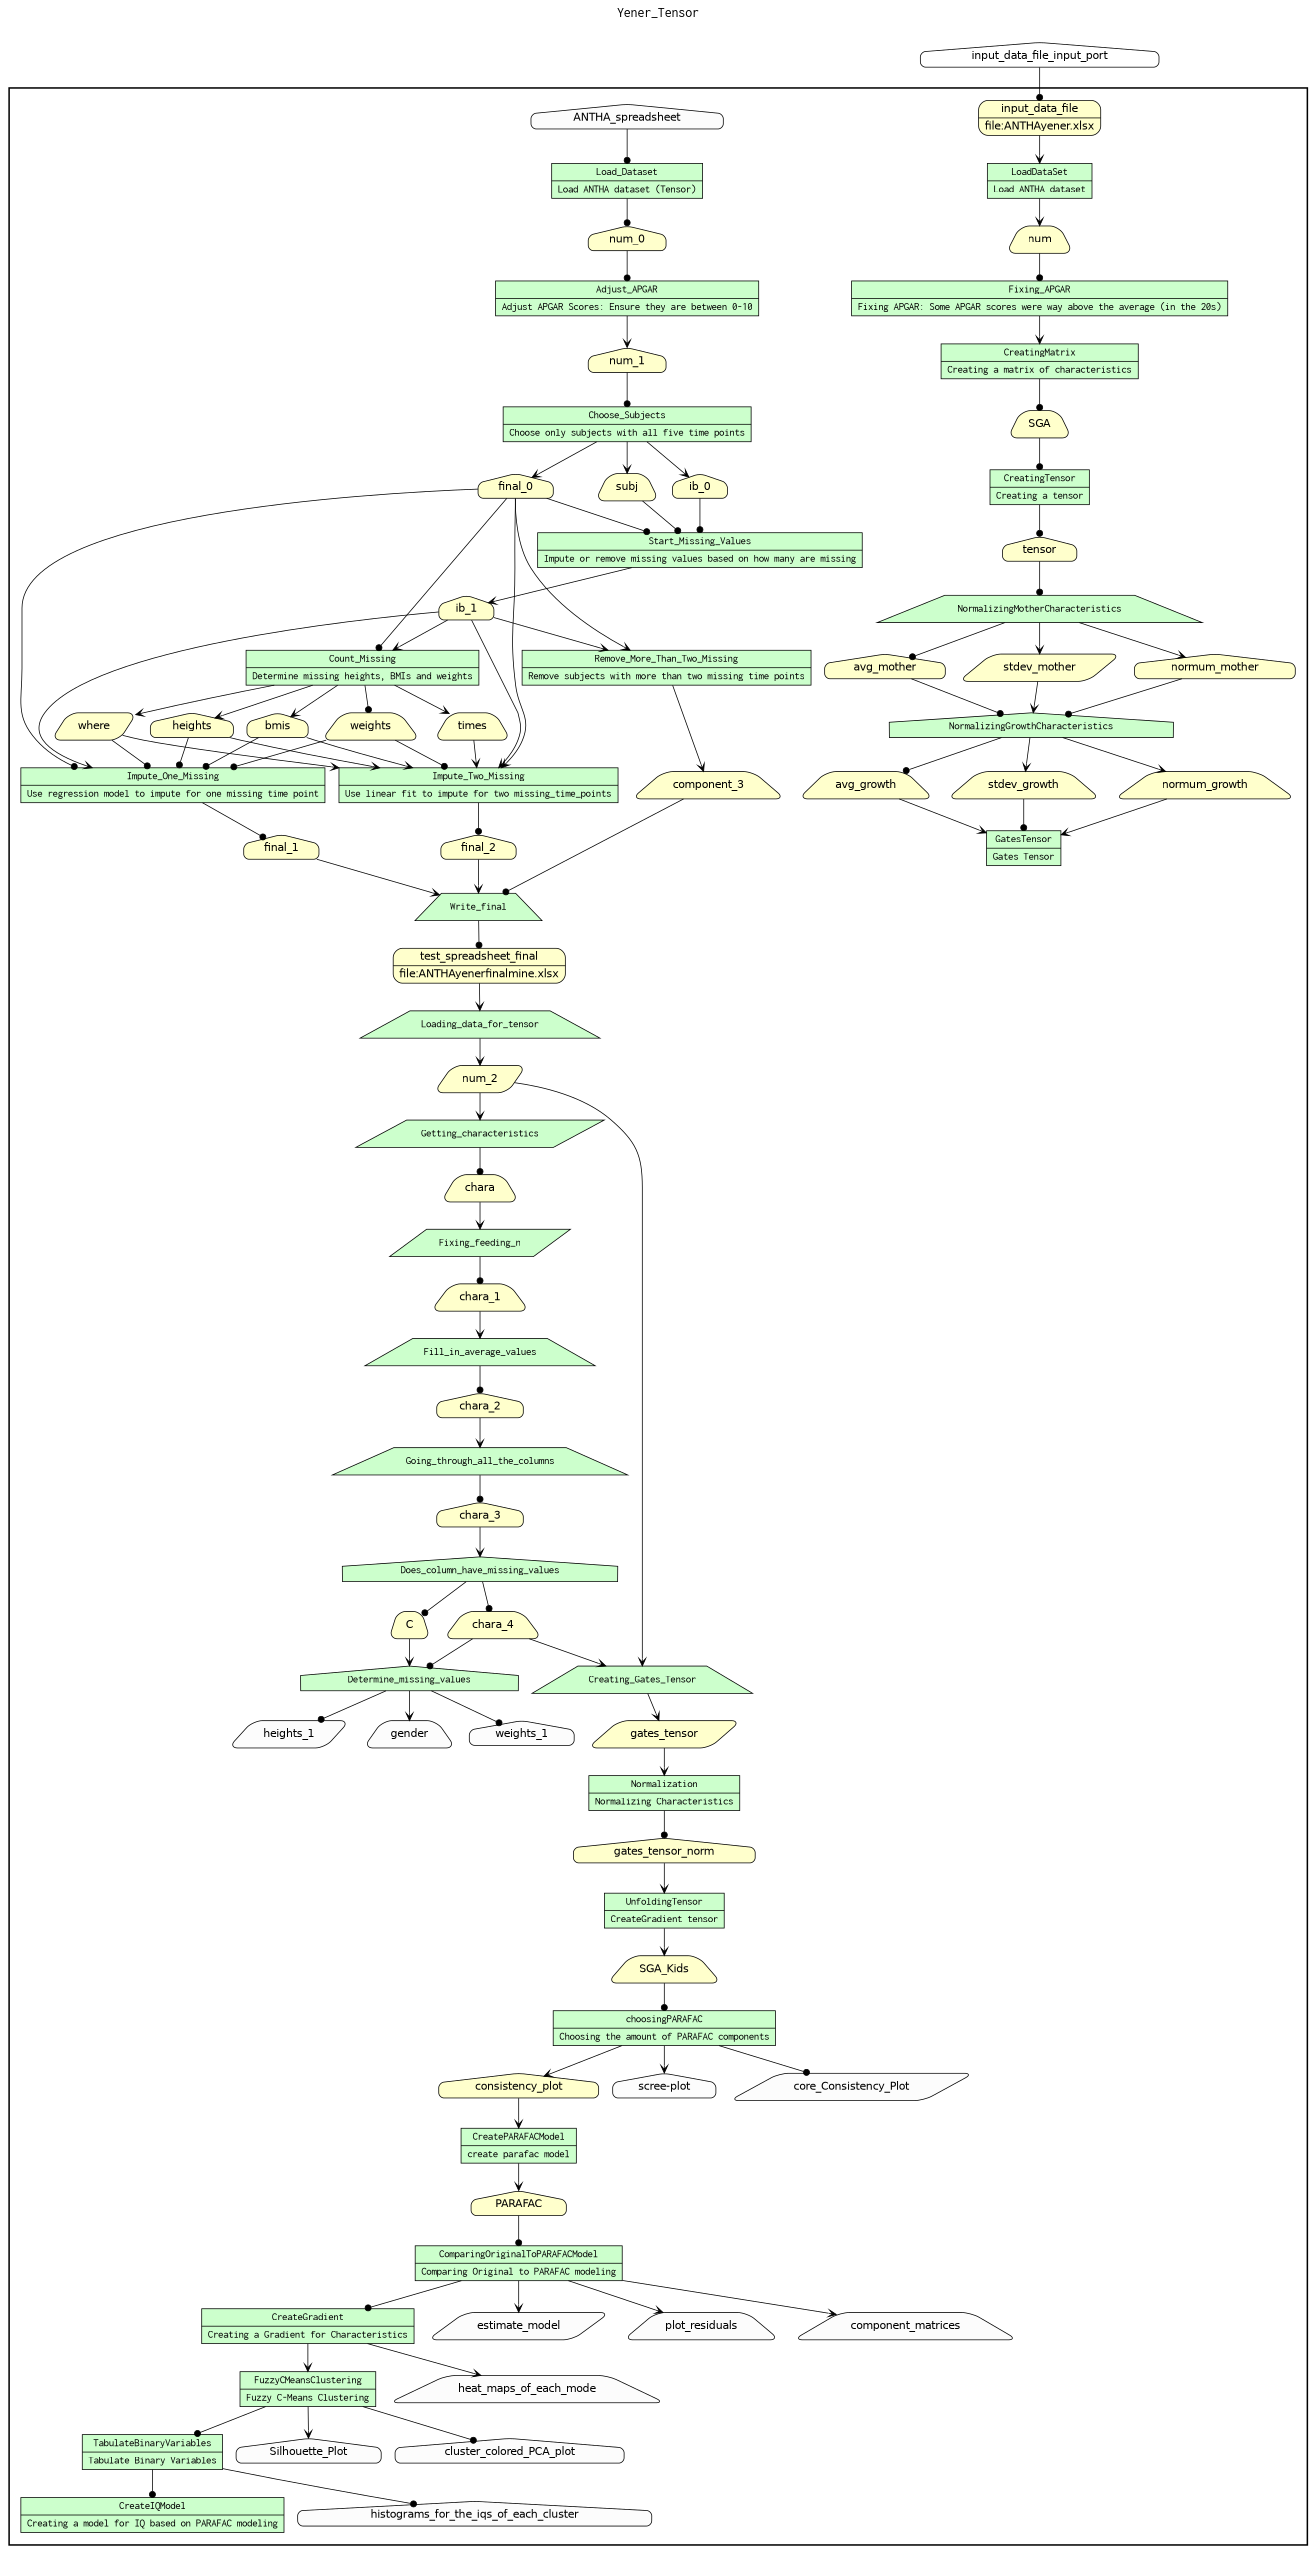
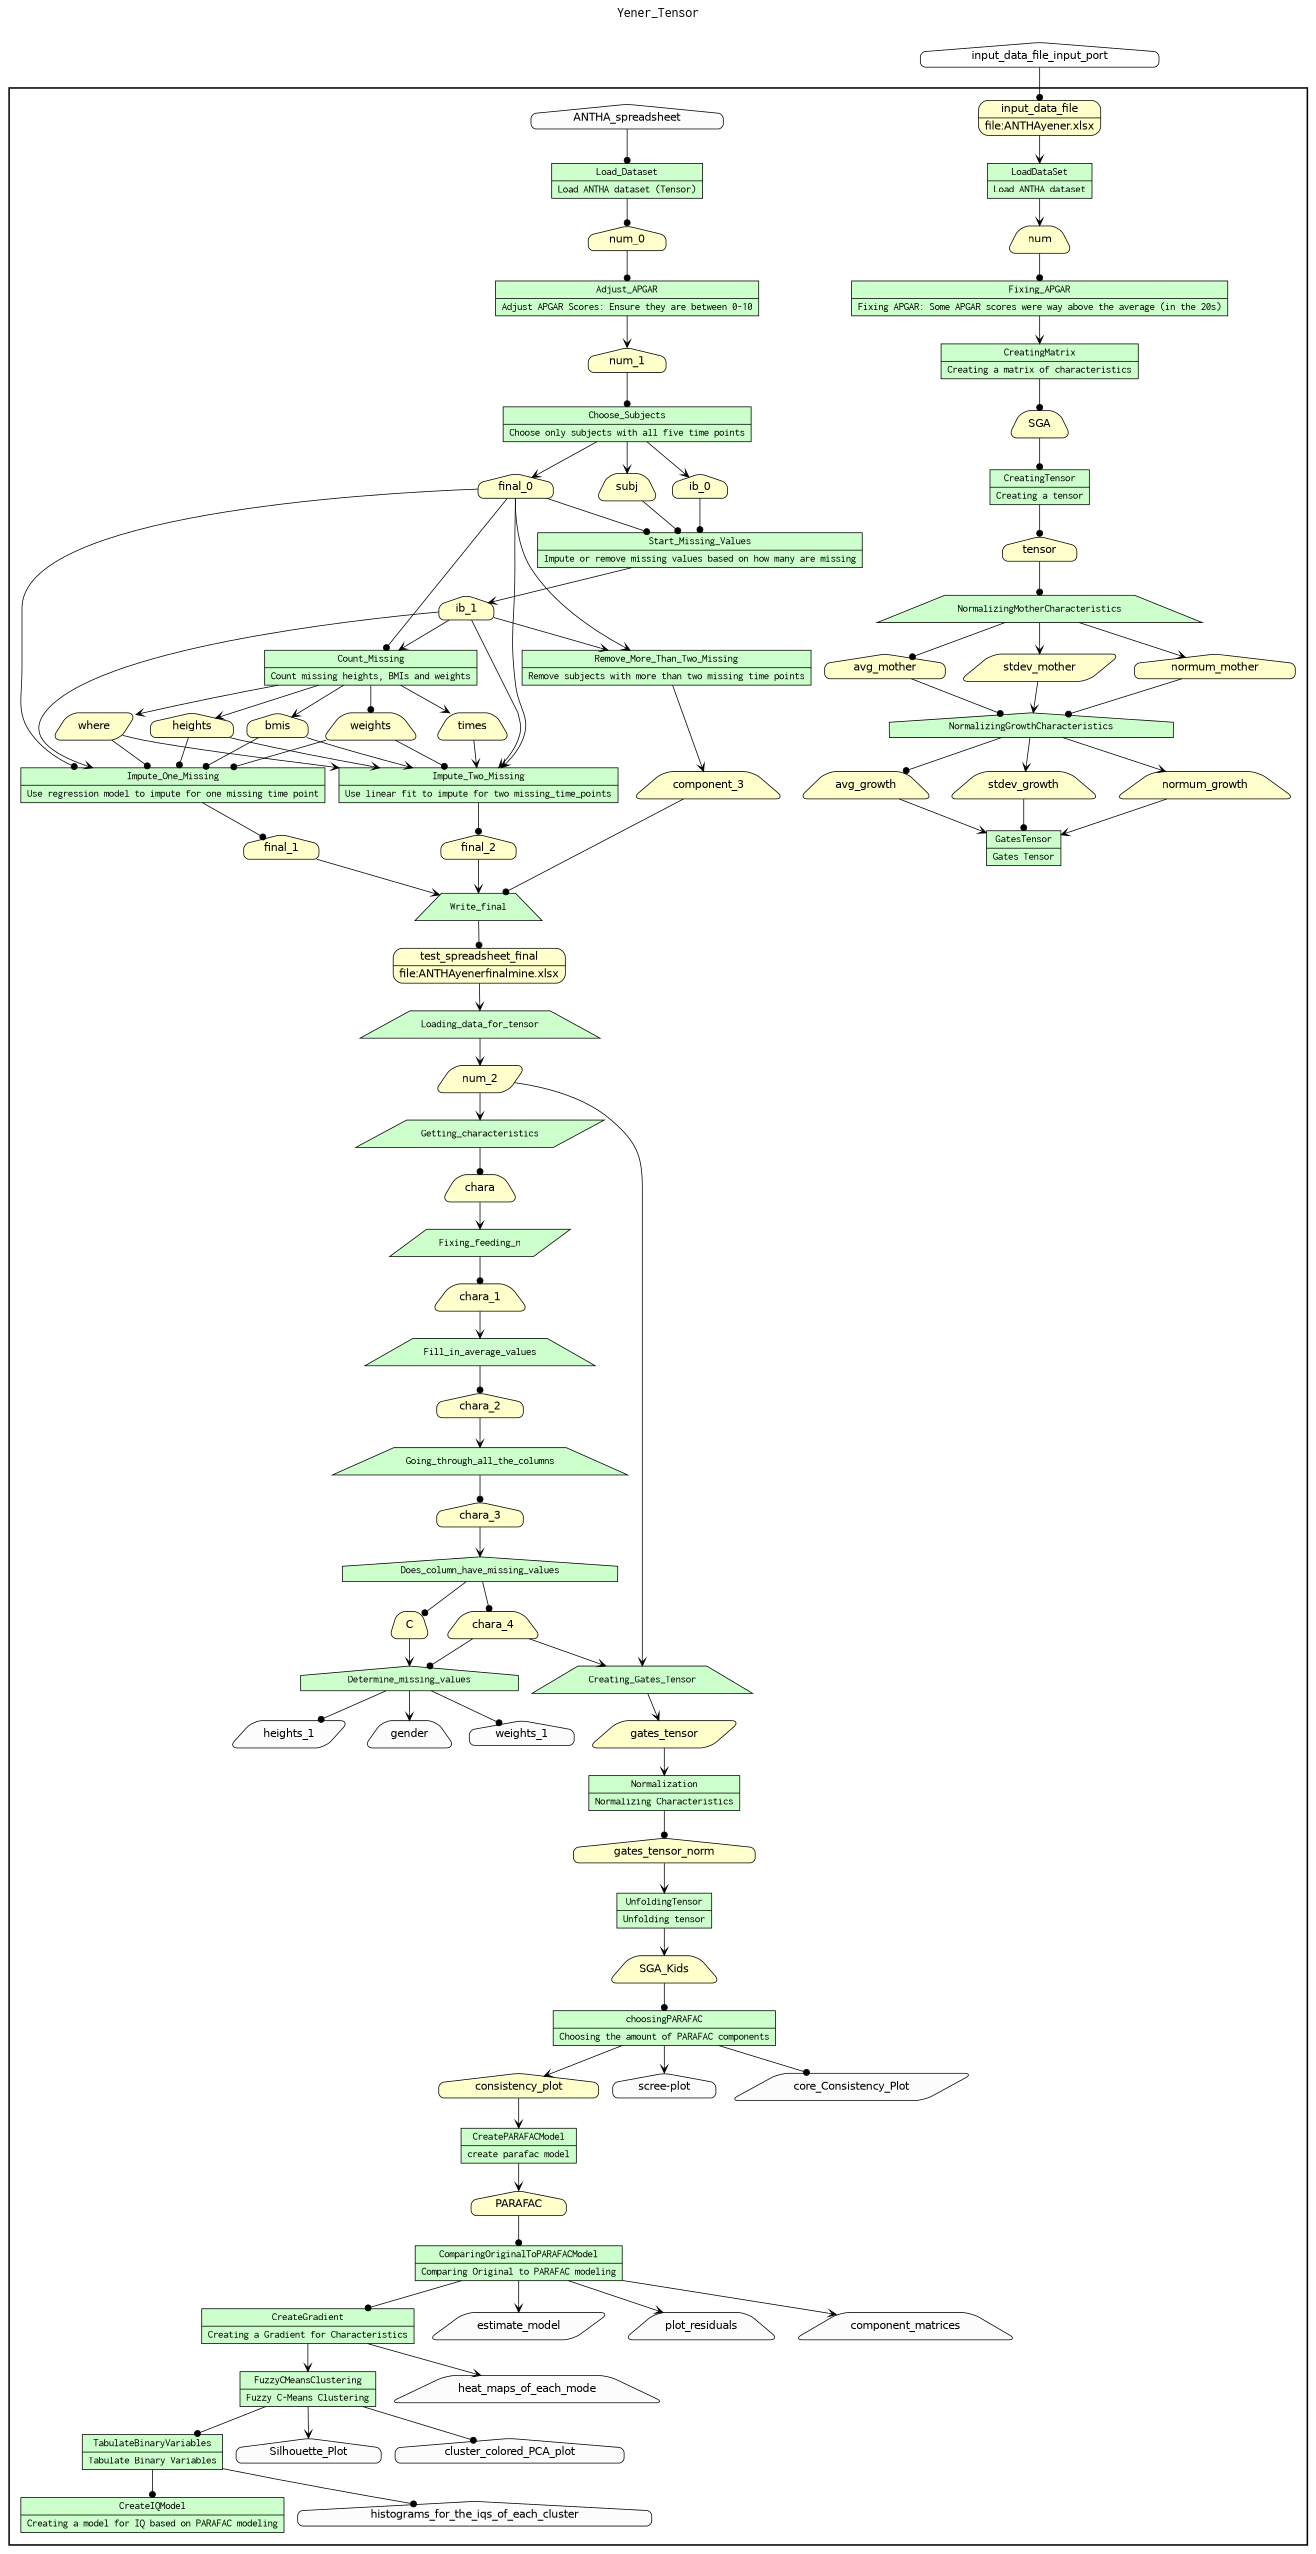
(362, 676) -> (371, 676)
(664, 1919) -> (664, 1919)
